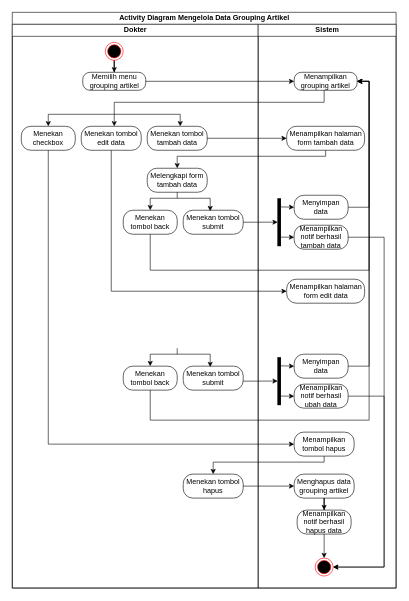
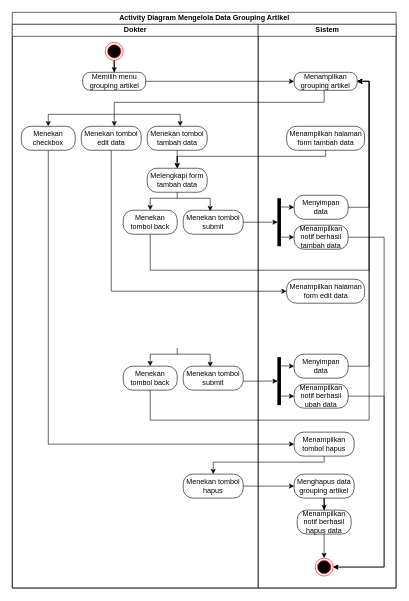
(281, 138) -> (177, 152)
